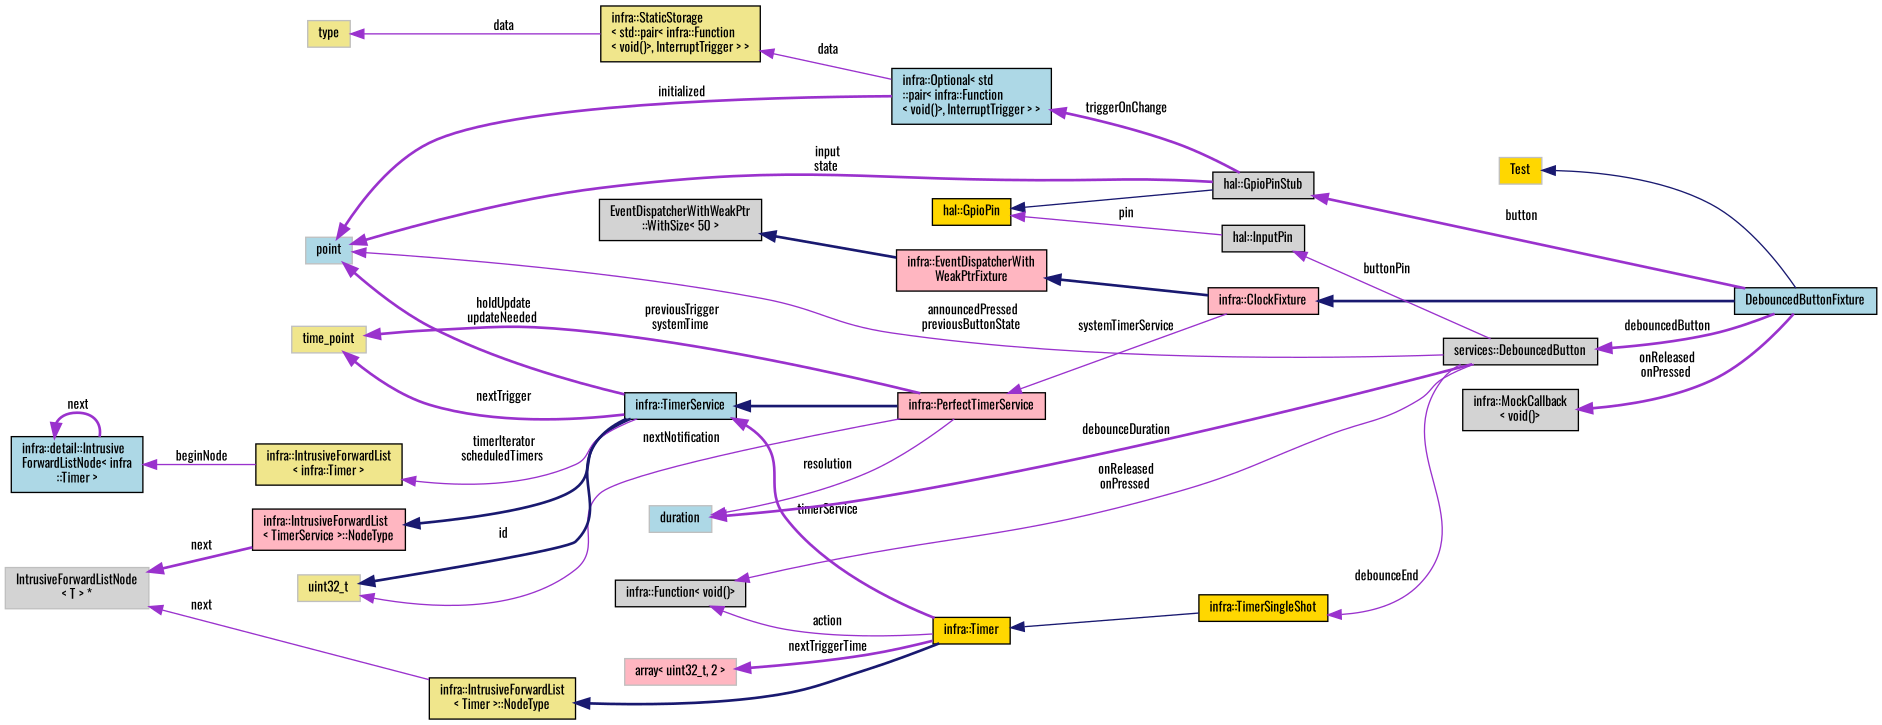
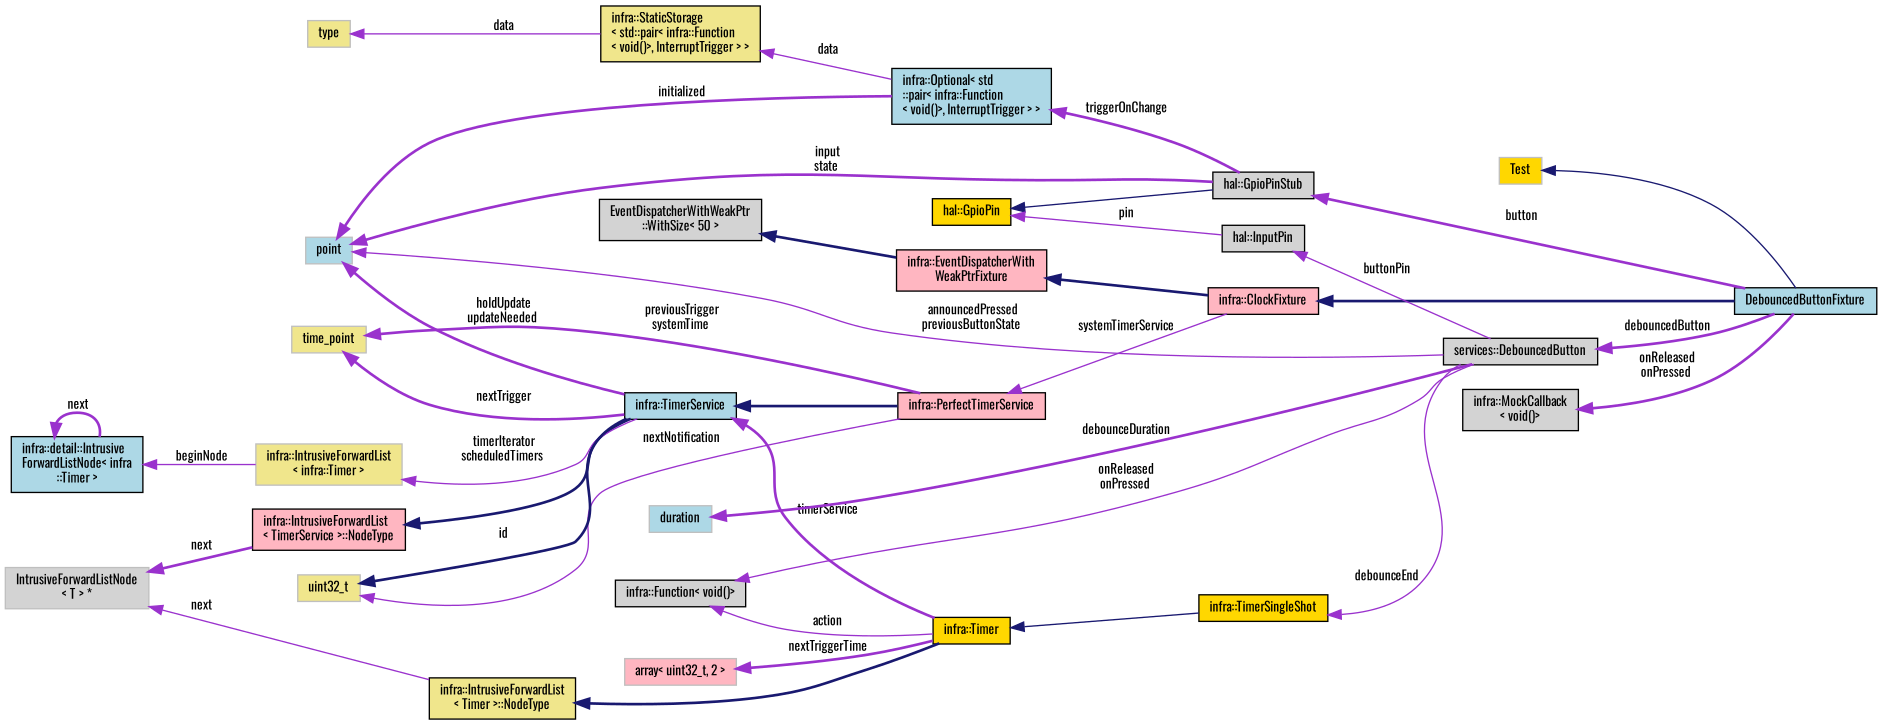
(329, 465) -> (329, 465)
(846, 481) -> none
